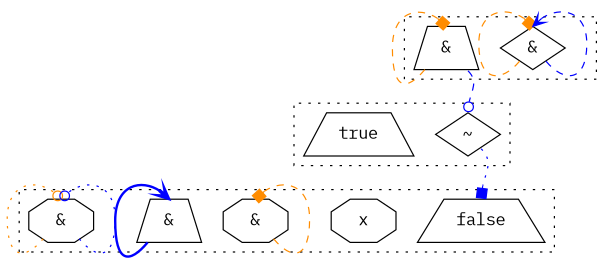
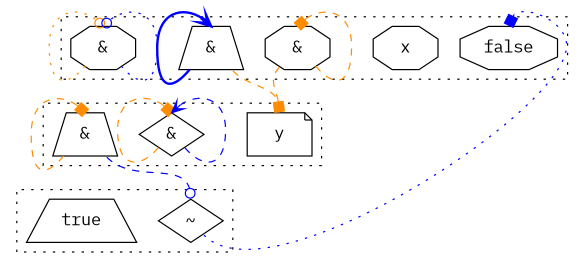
none -> (280, 134)
(481, 221) -> (509, 48)
